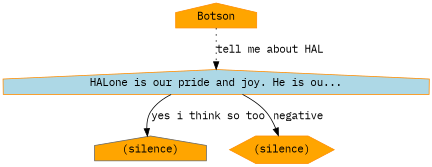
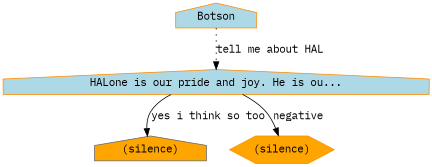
(216, 17) -> (216, 17)
